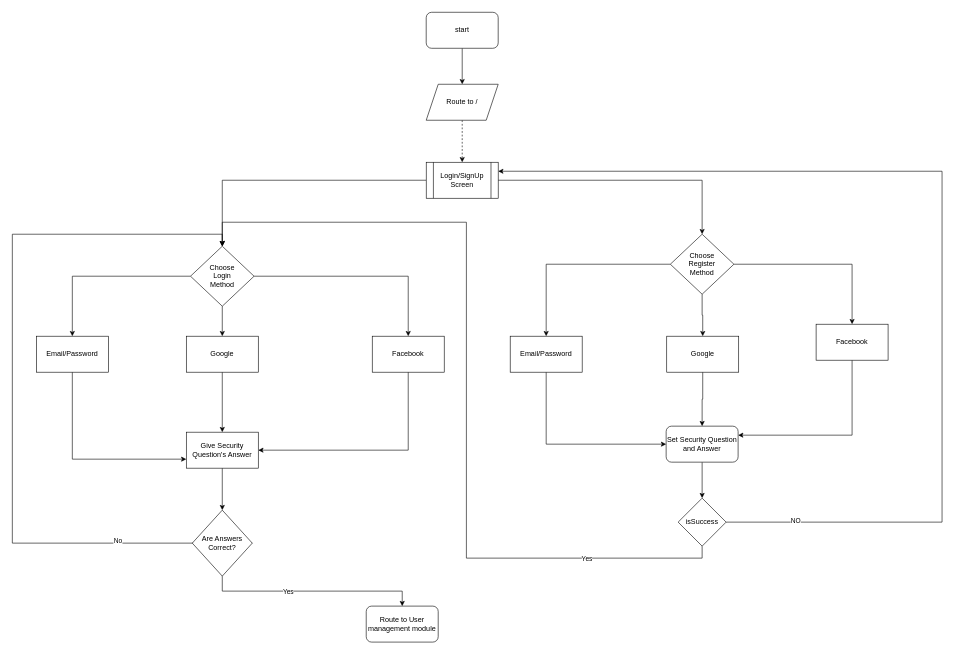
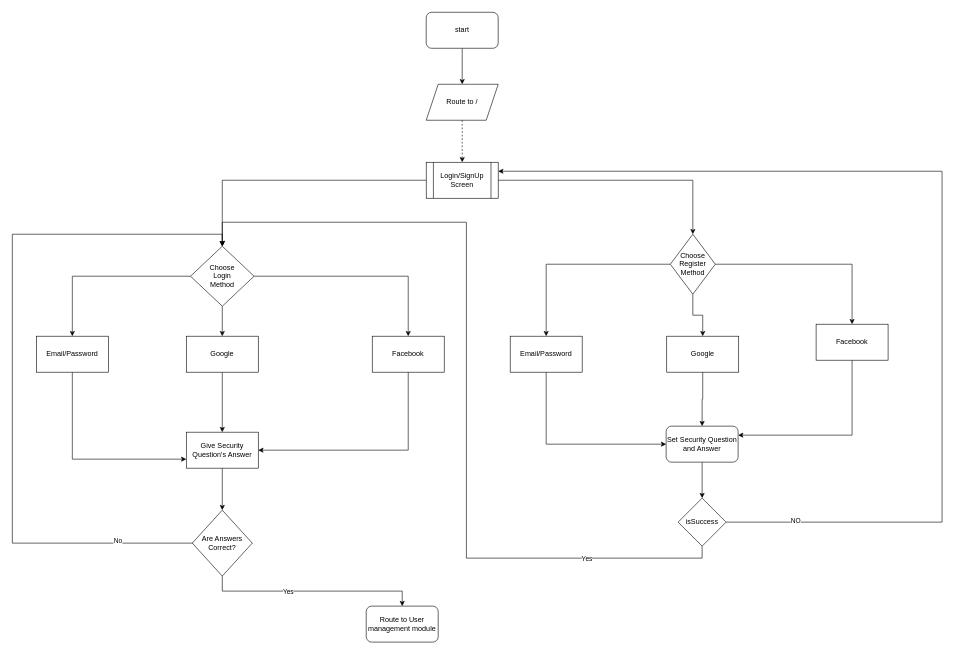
(702, 264) -> (693, 264)
